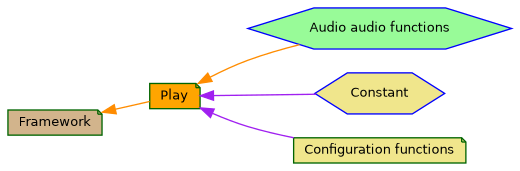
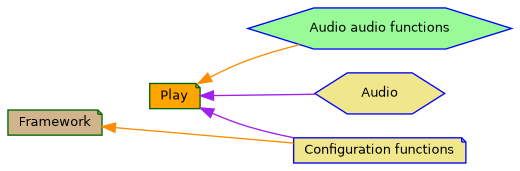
(380, 93) -> (380, 93)
(133, 105) -> (205, 135)
(380, 150) -> (380, 150)
